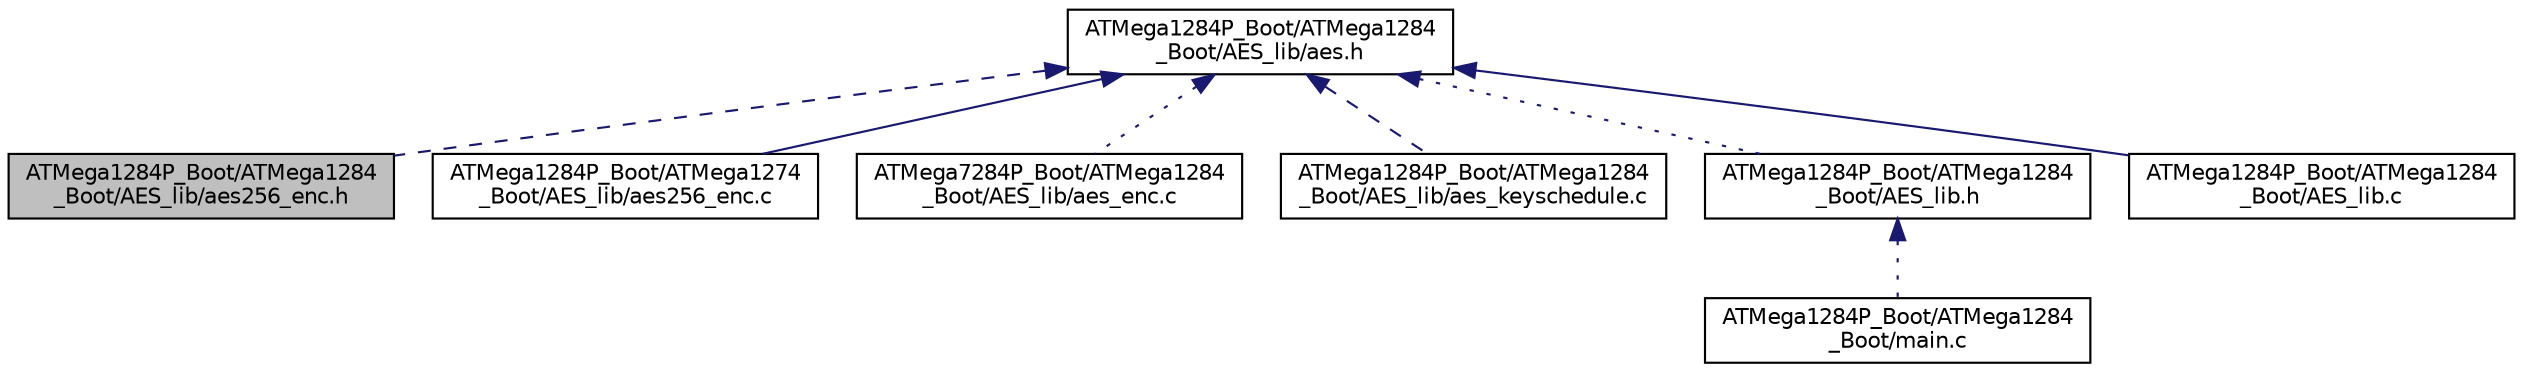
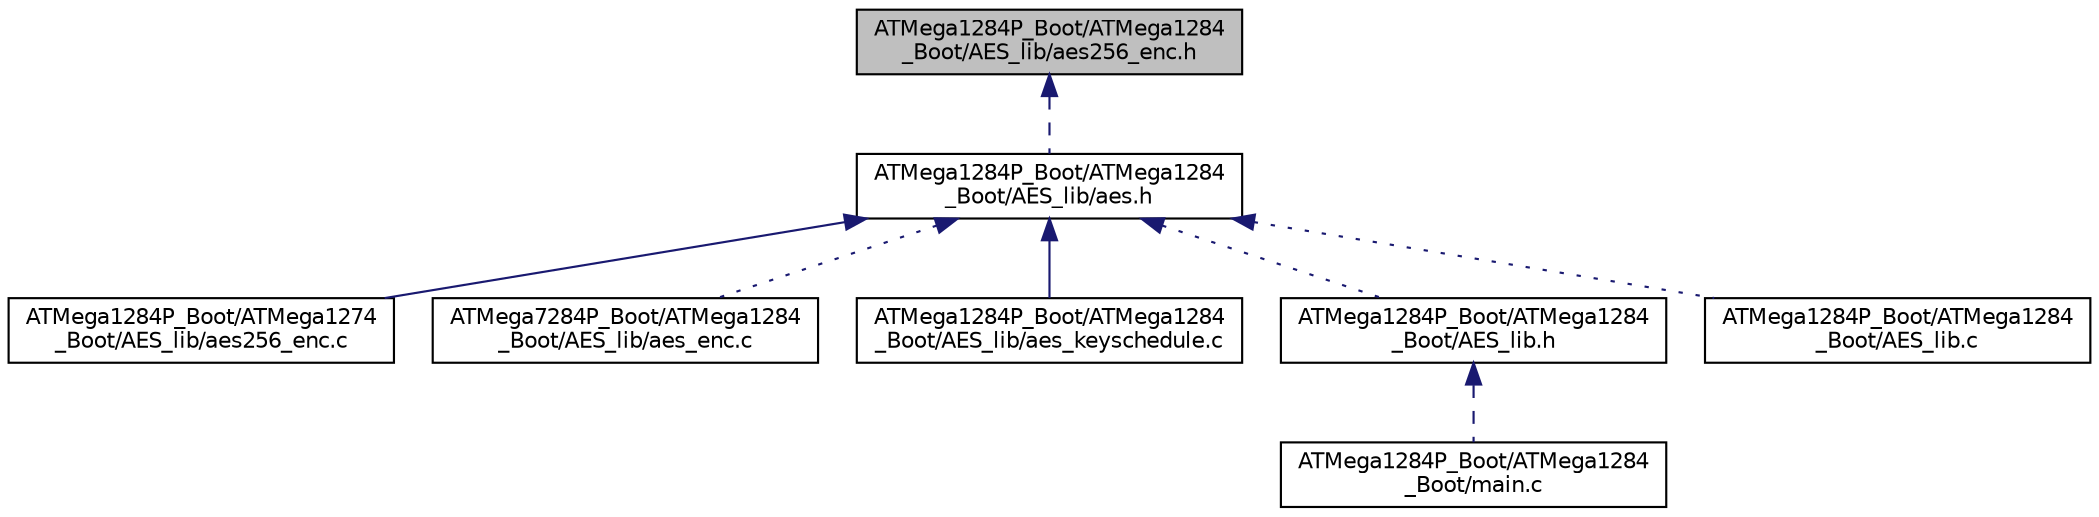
(720, 112) -> (1049, 125)
(1802, 112) -> (1484, 260)
(1376, 120) -> (1049, 269)
(1898, 269) -> (1474, 414)
